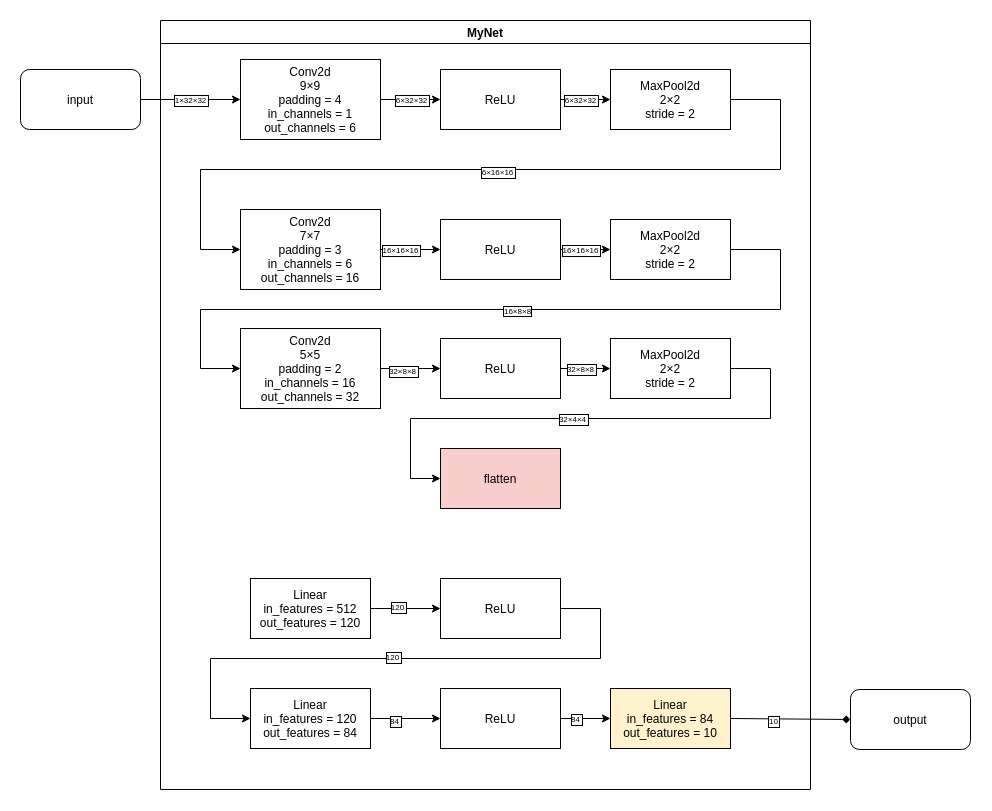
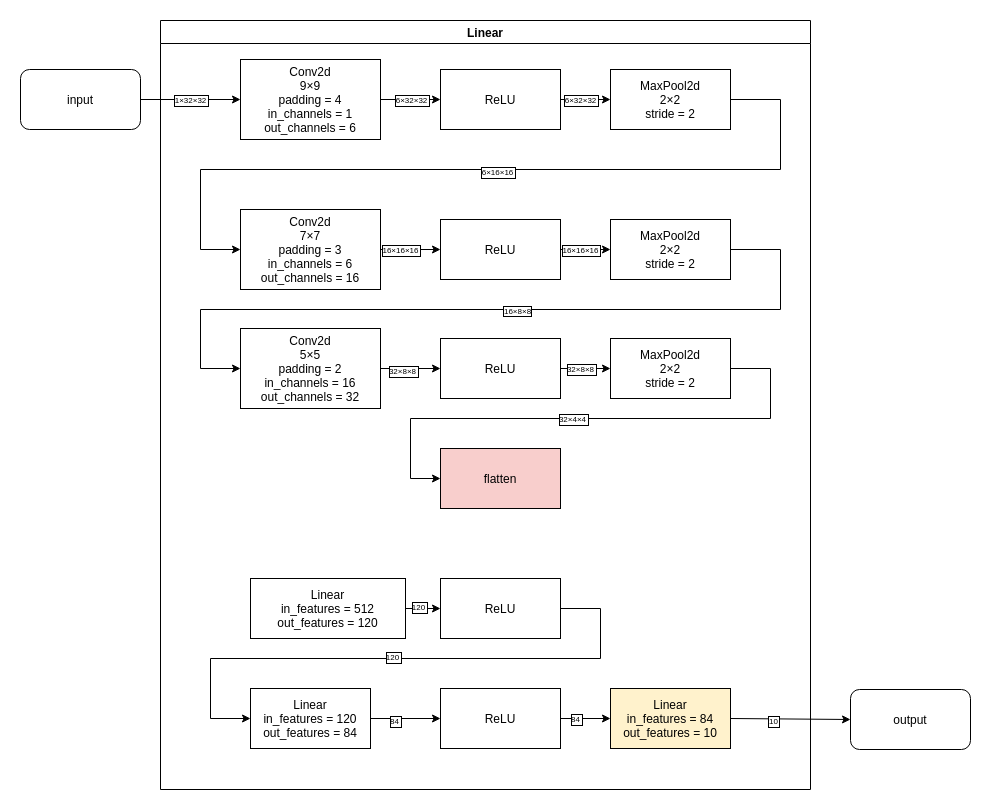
(485, 33) -> (485, 33)
(311, 609) -> (328, 609)
(842, 719) -> (842, 719)
